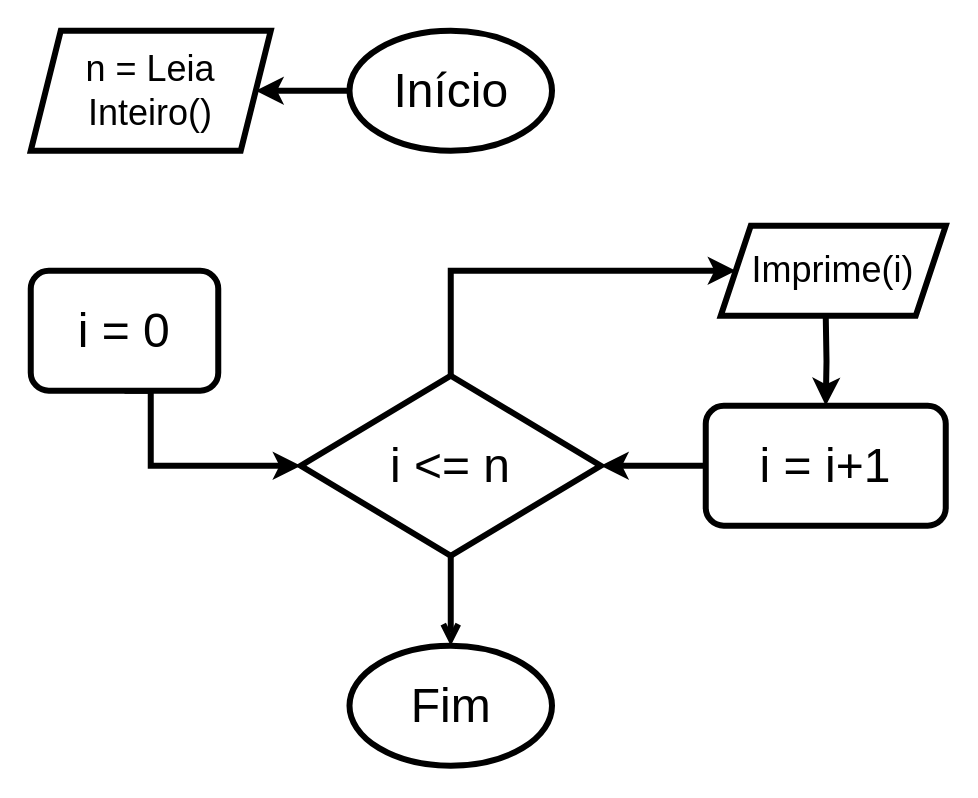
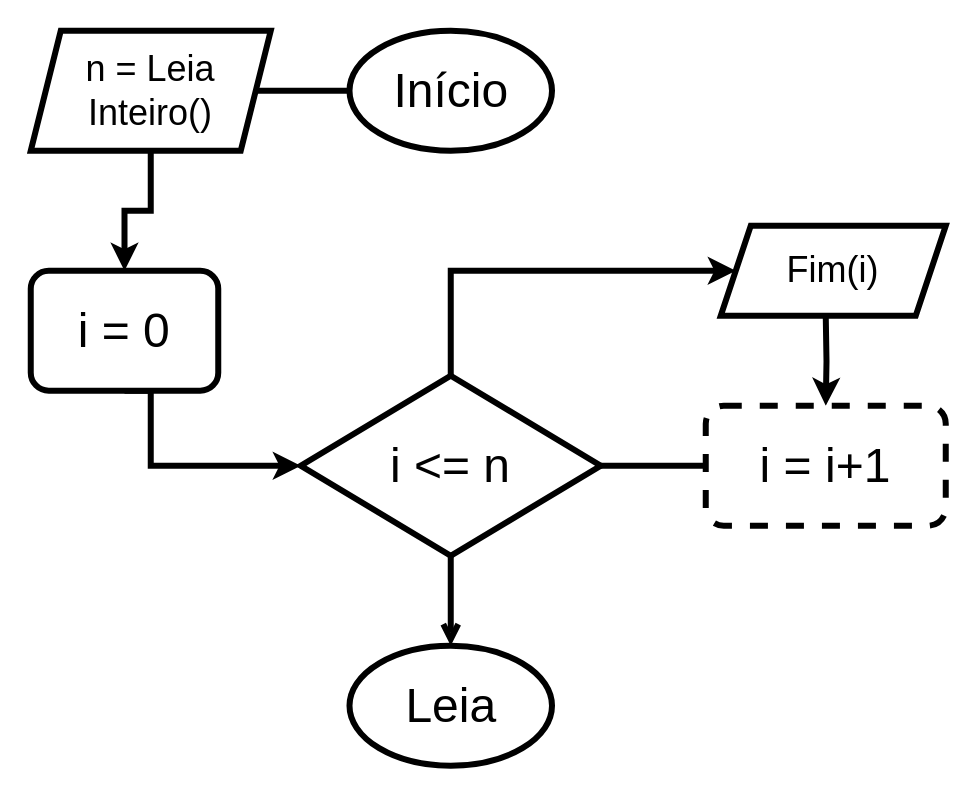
(277, 91) -> (259, 91)
none -> (147, 211)
(833, 271) -> (833, 271)
(622, 466) -> (604, 466)
(826, 466) -> (826, 466)
(452, 706) -> (452, 706)
